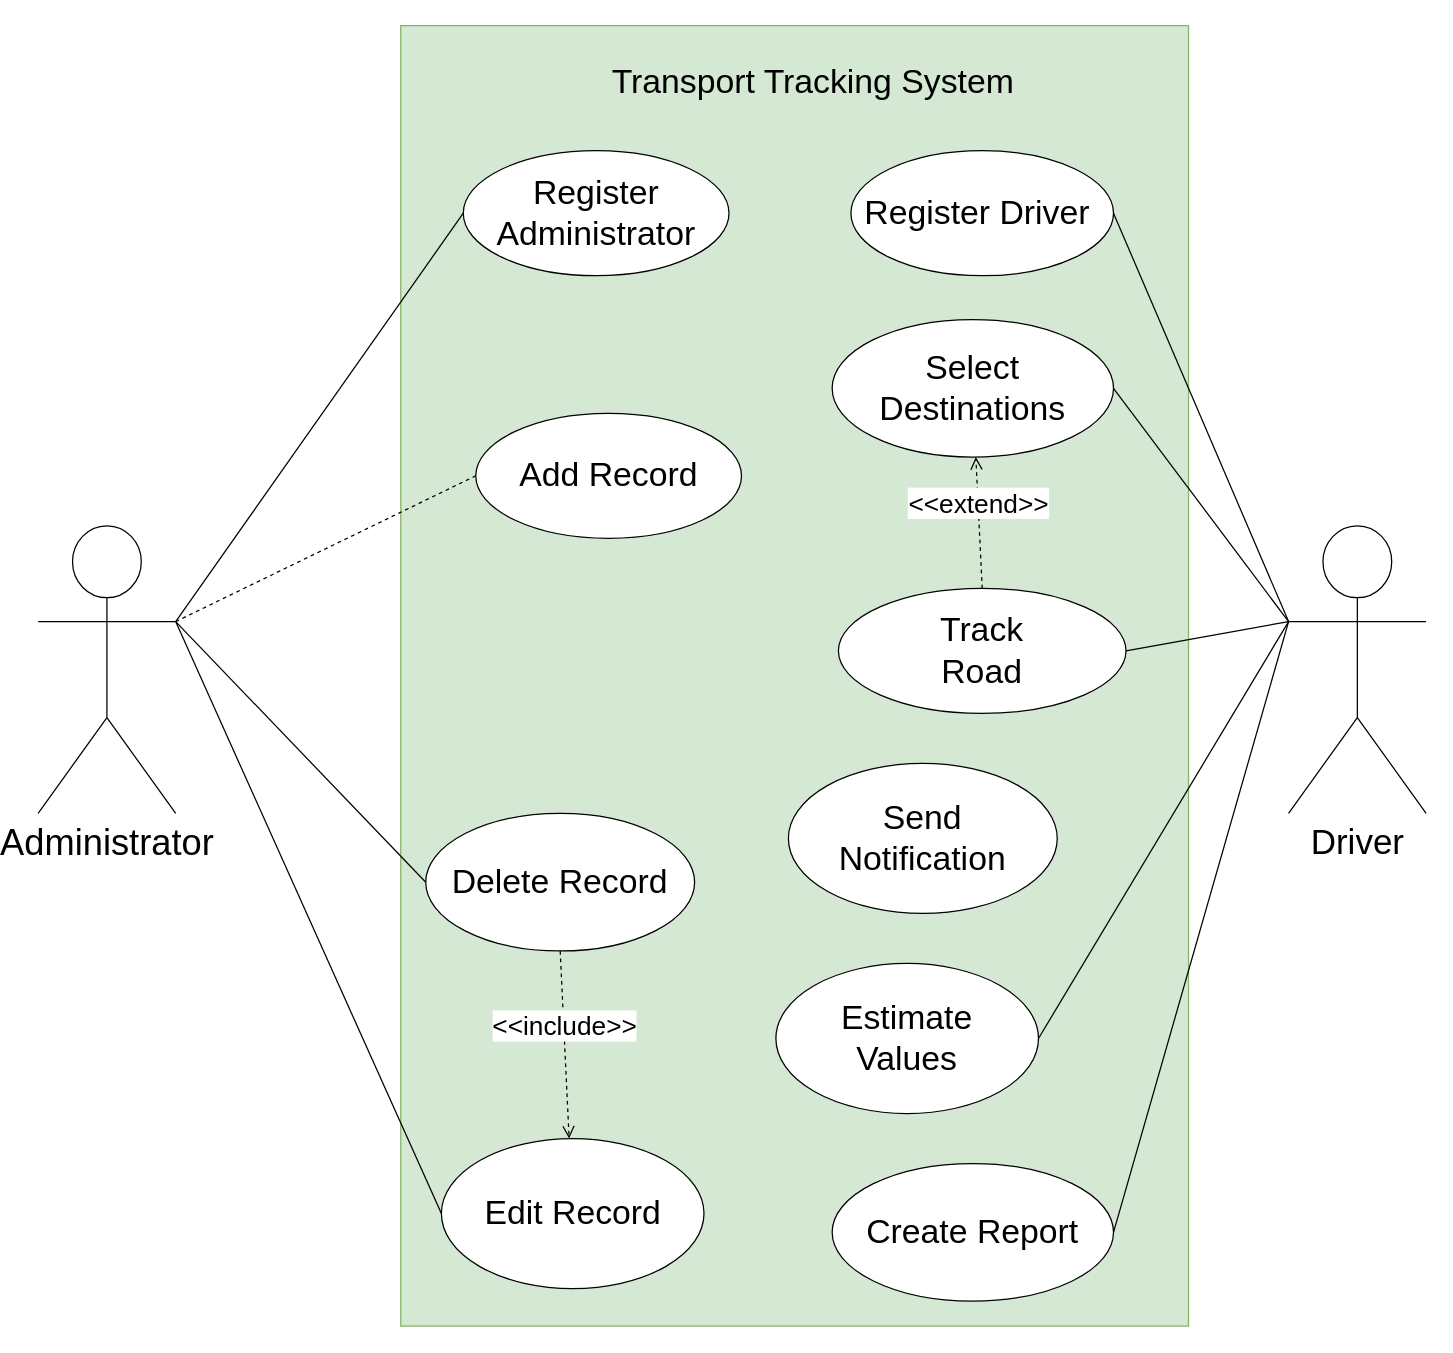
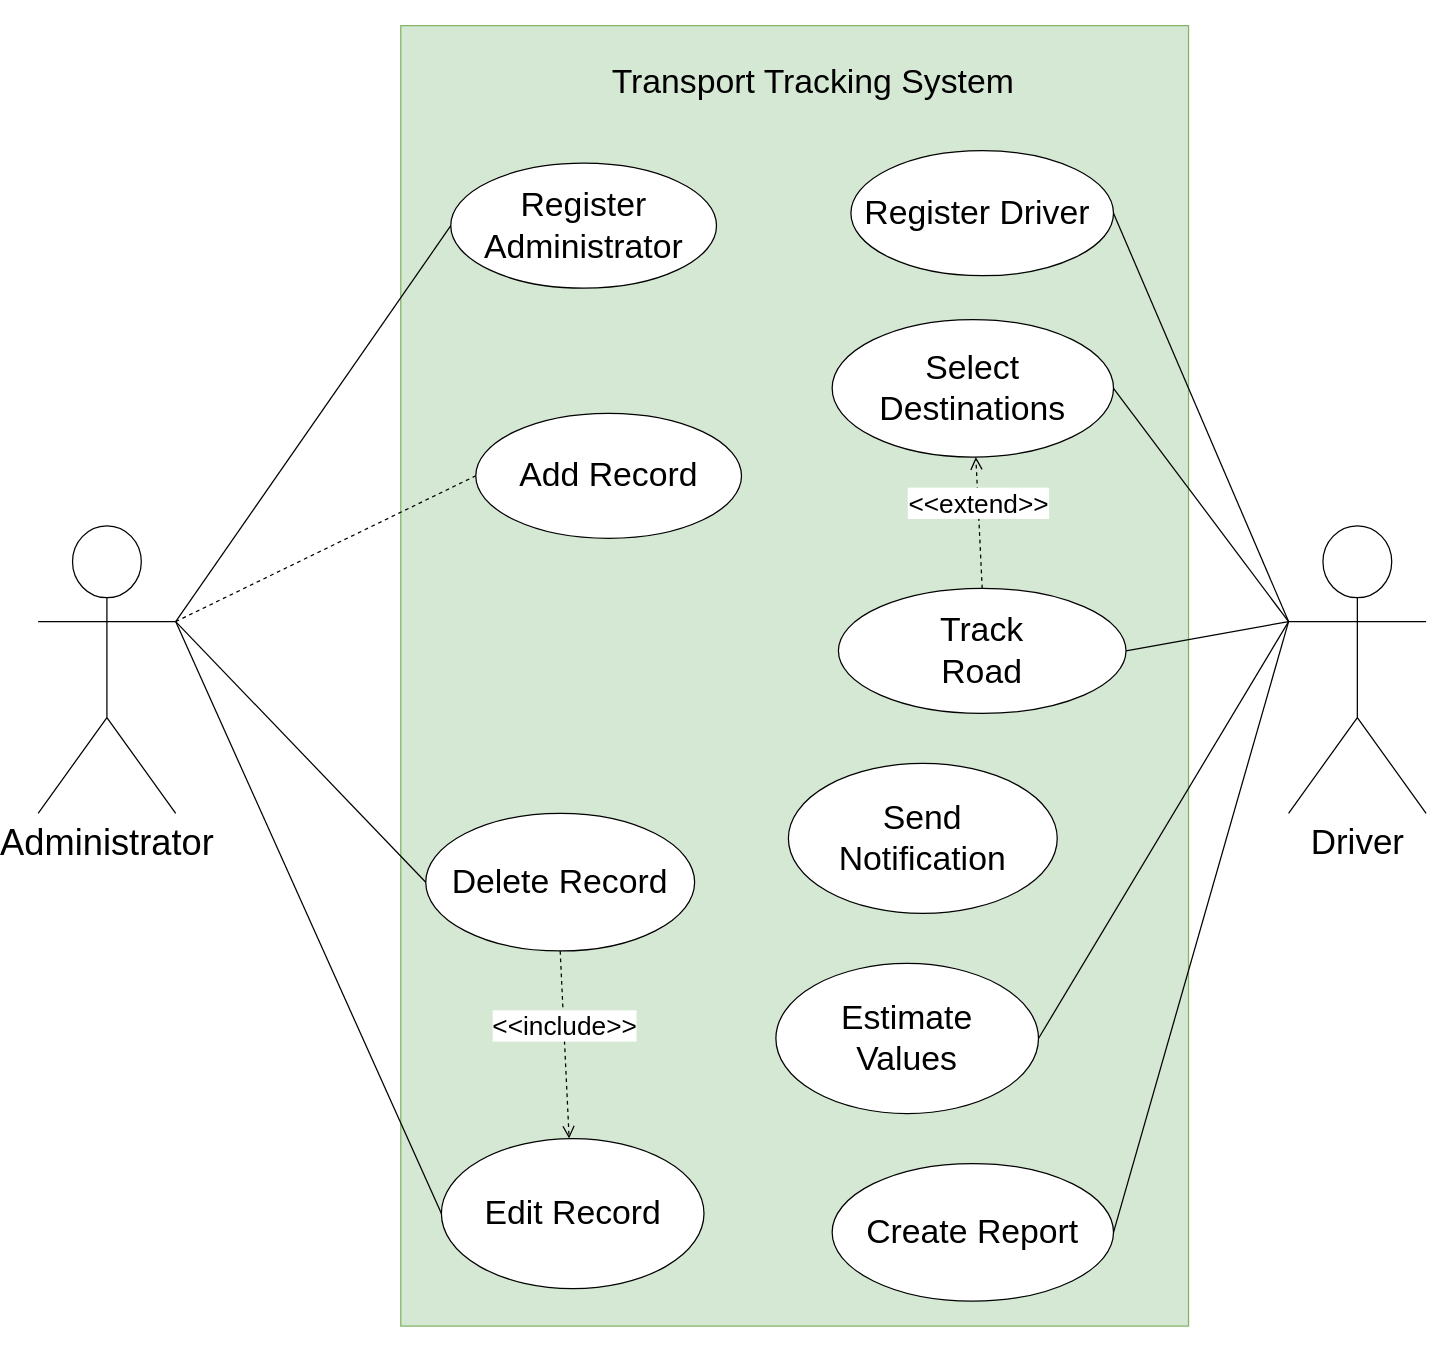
(596, 213) -> (583, 226)
